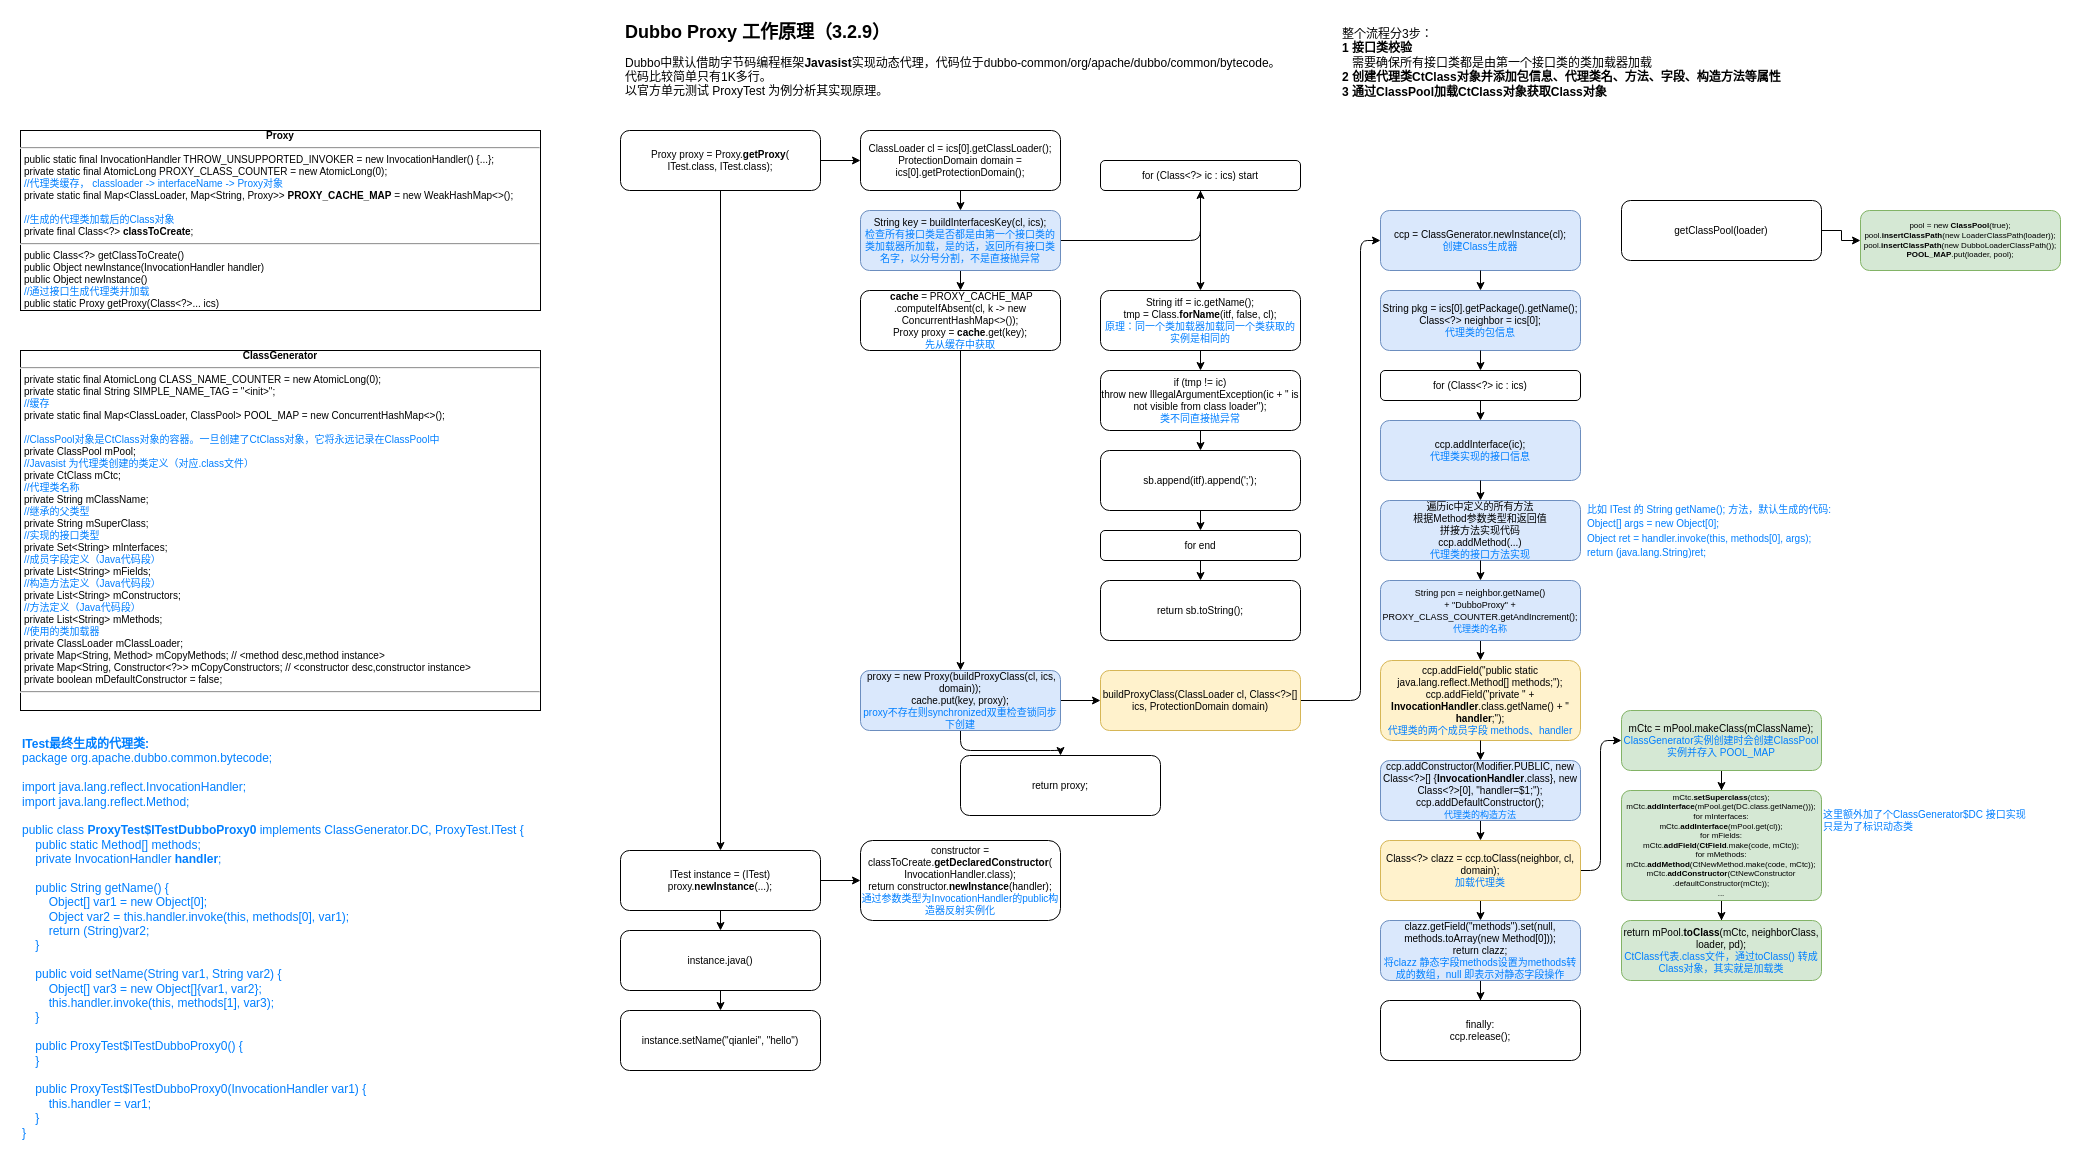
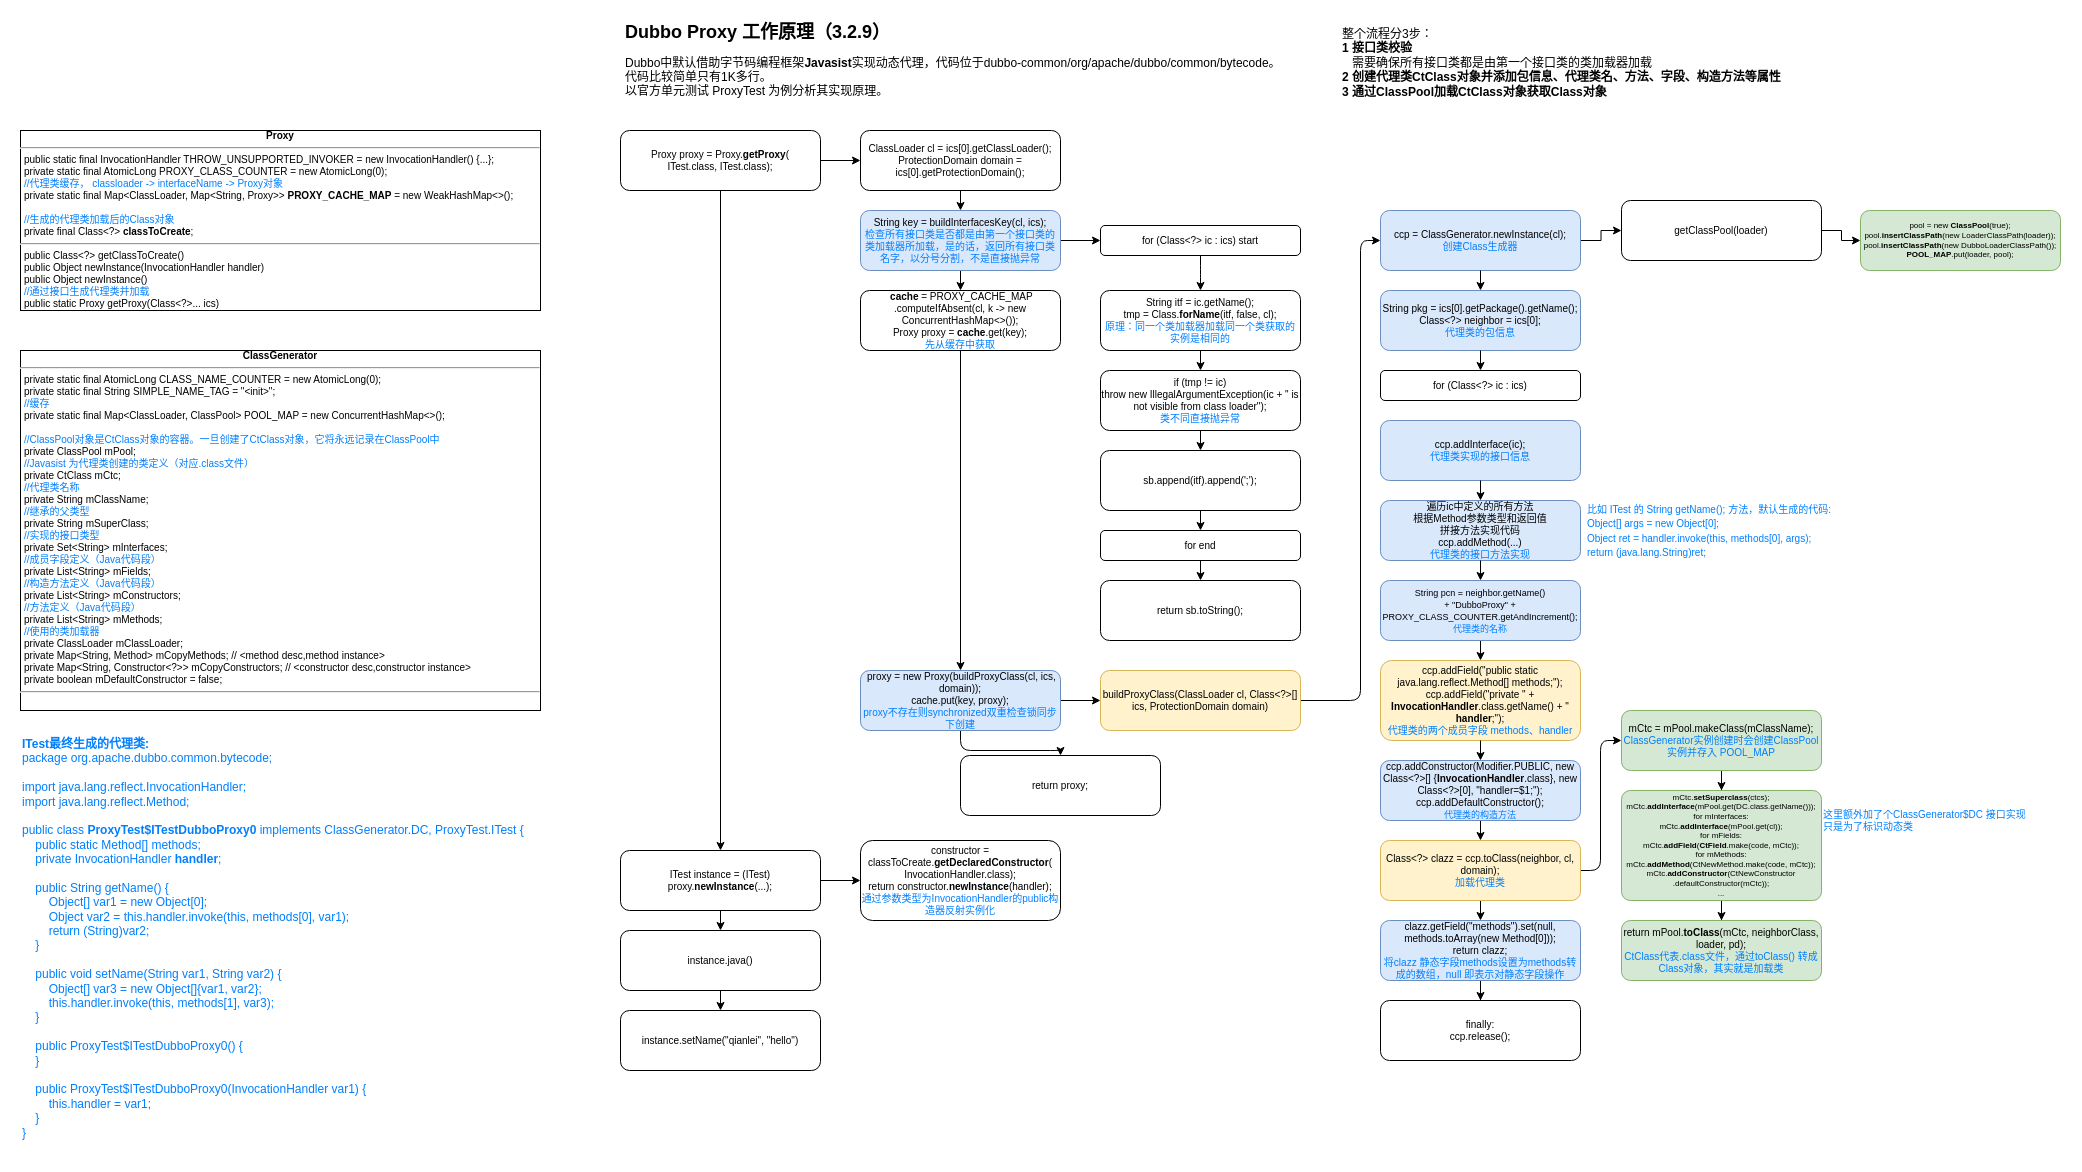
(1201, 176) -> (1201, 241)
none -> (1601, 239)
(1481, 411) -> none
